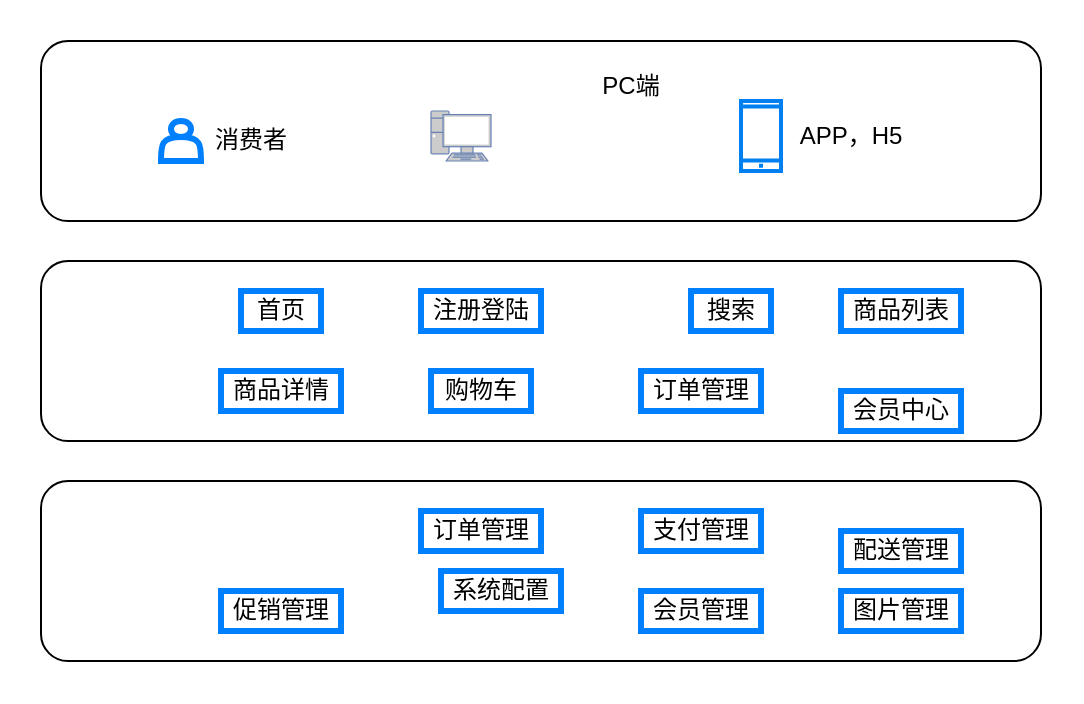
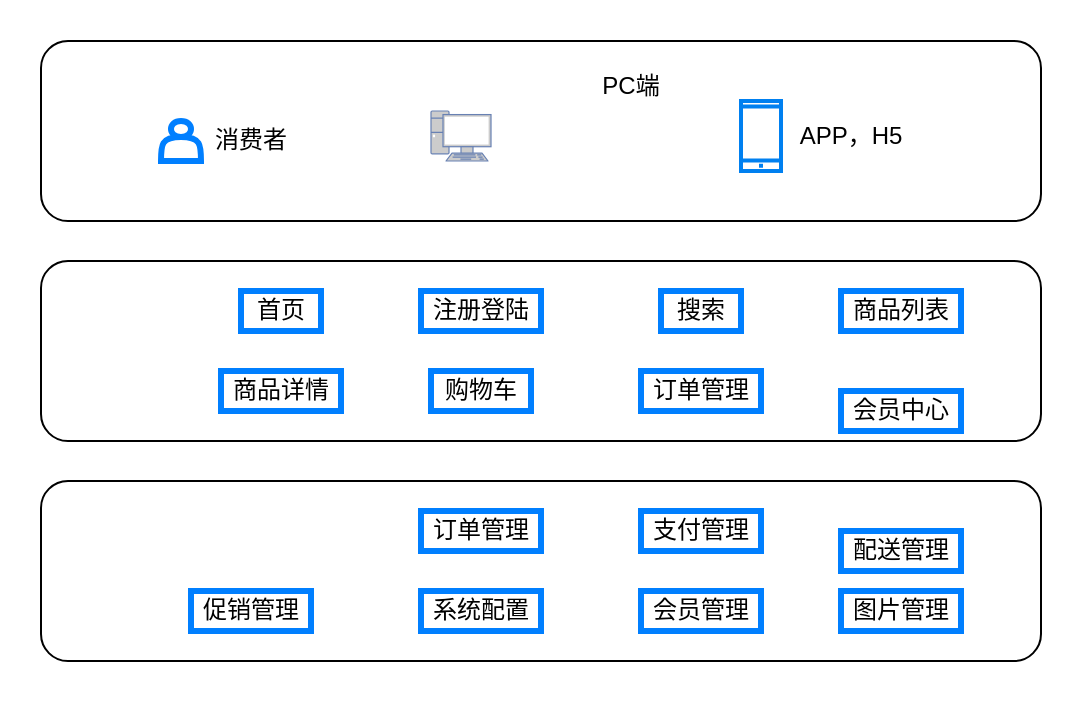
(731, 311) -> (701, 311)
(501, 591) -> (481, 611)
(281, 611) -> (251, 611)
